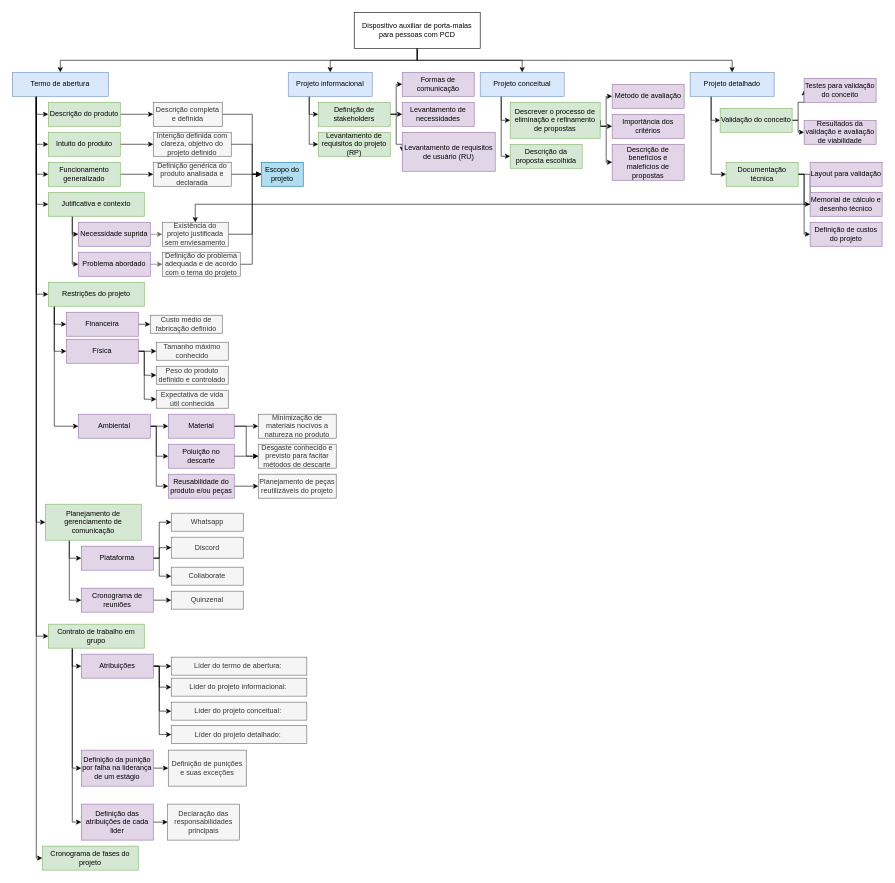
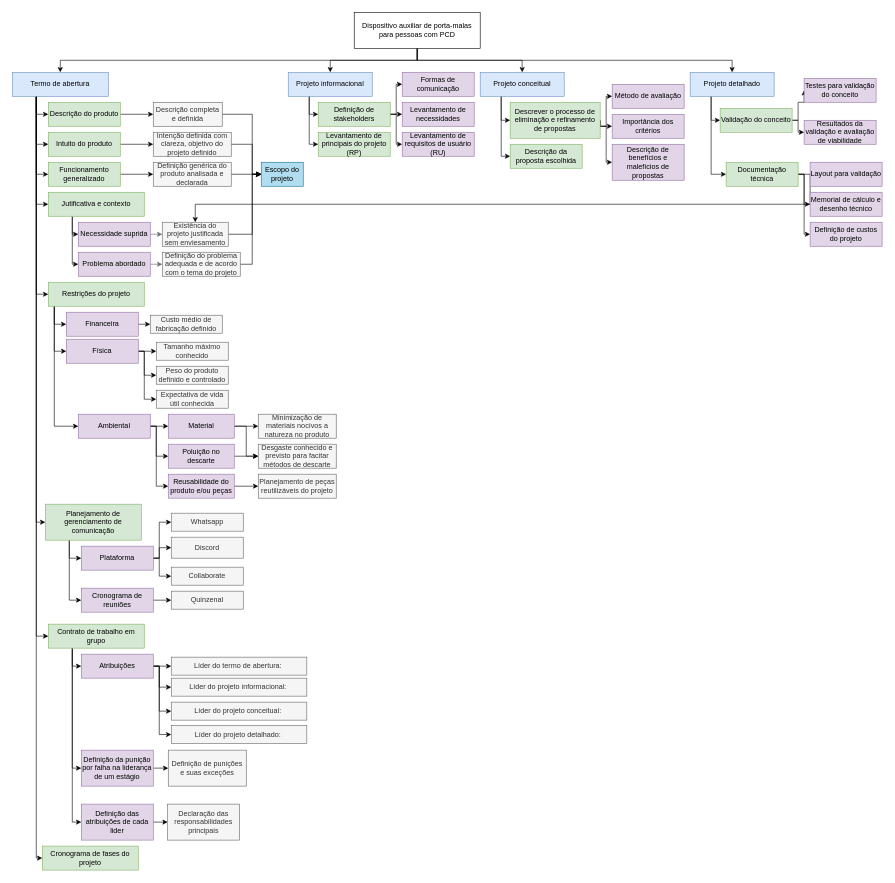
(354, 144) -> (354, 144)
(449, 152) -> (438, 144)
